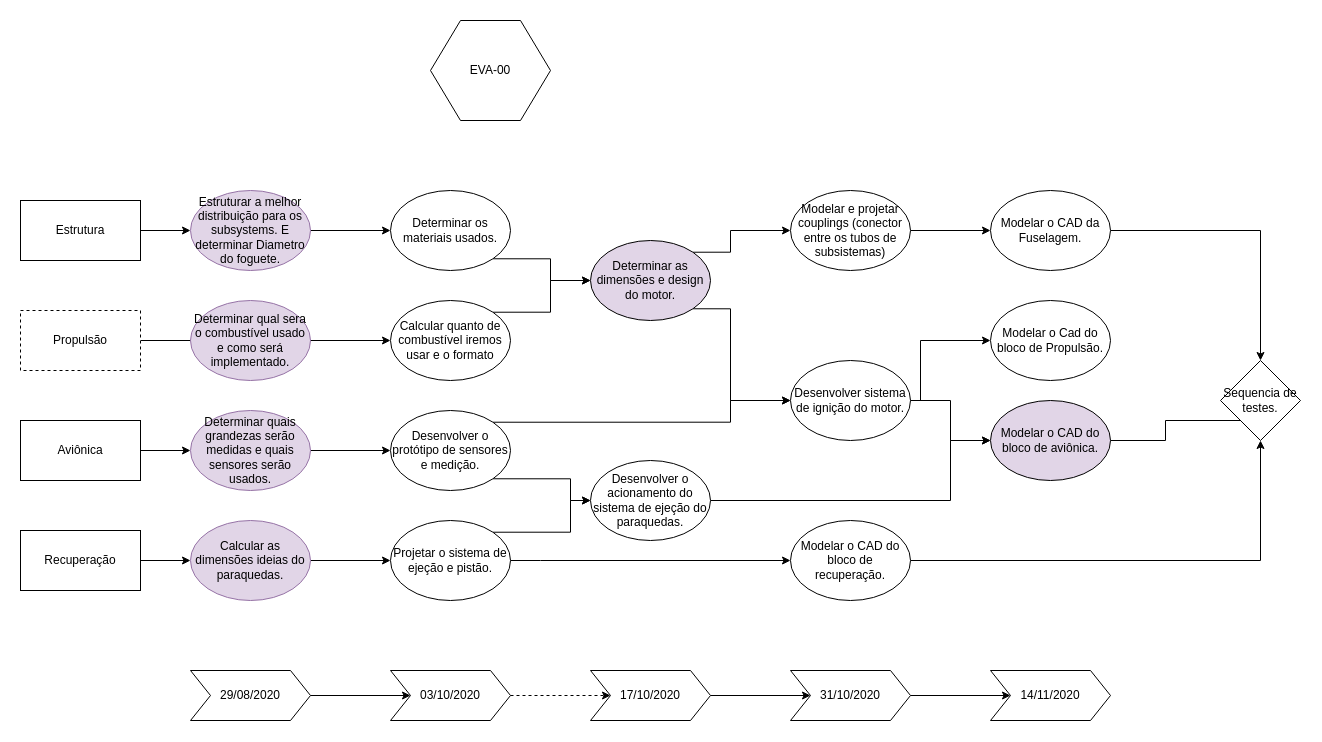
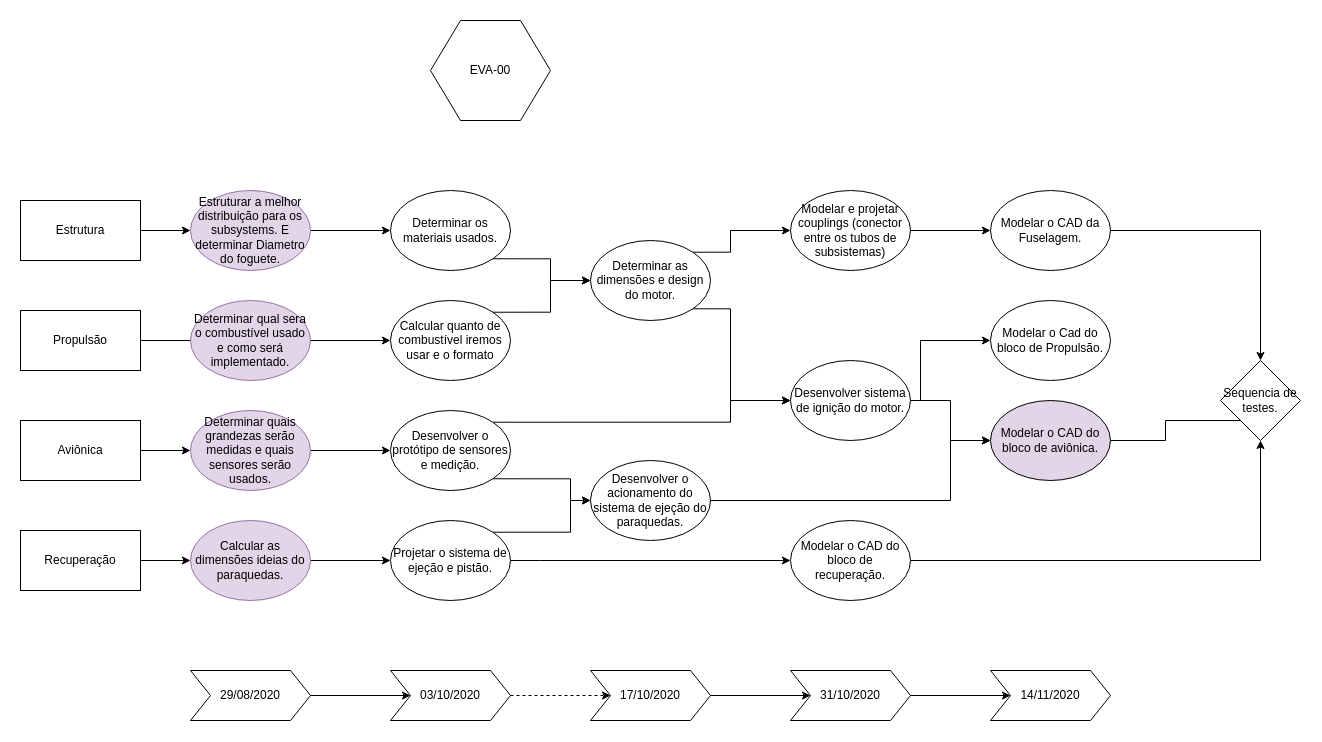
(651, 281) -> (651, 281)
(81, 341) -> (81, 341)
